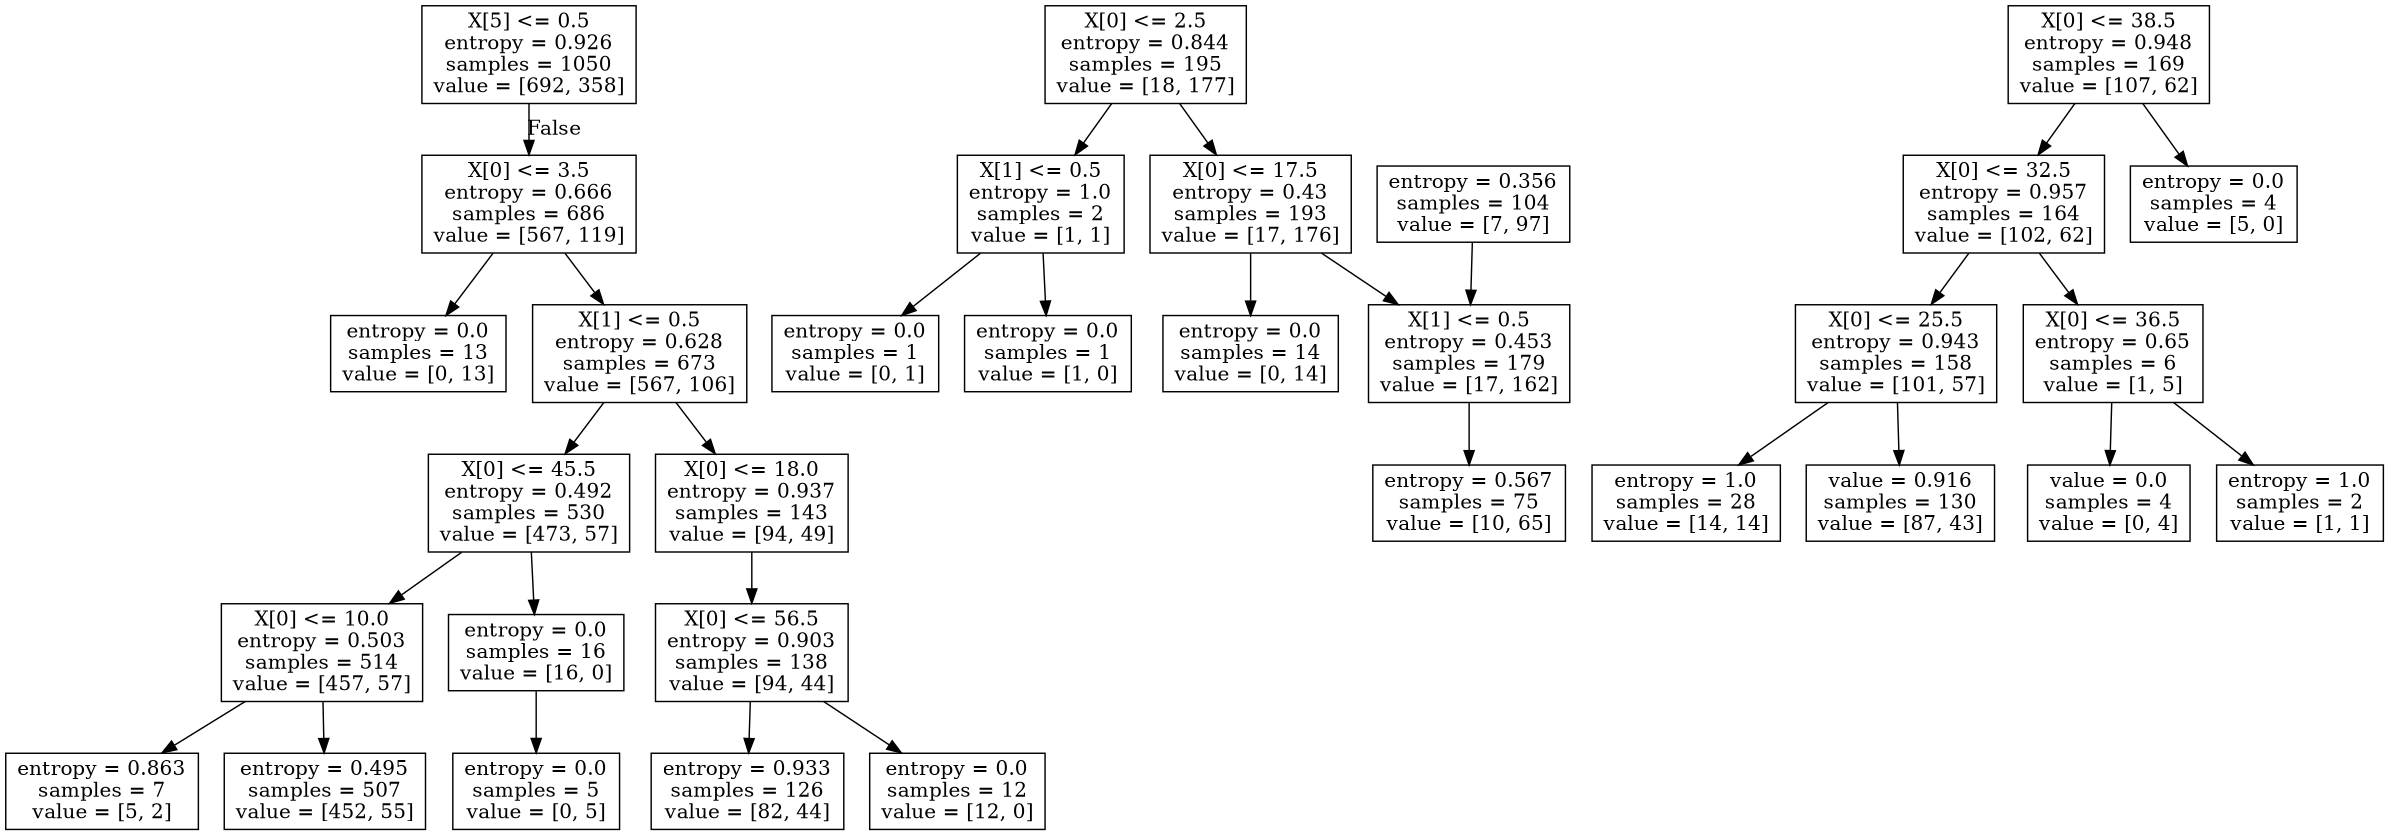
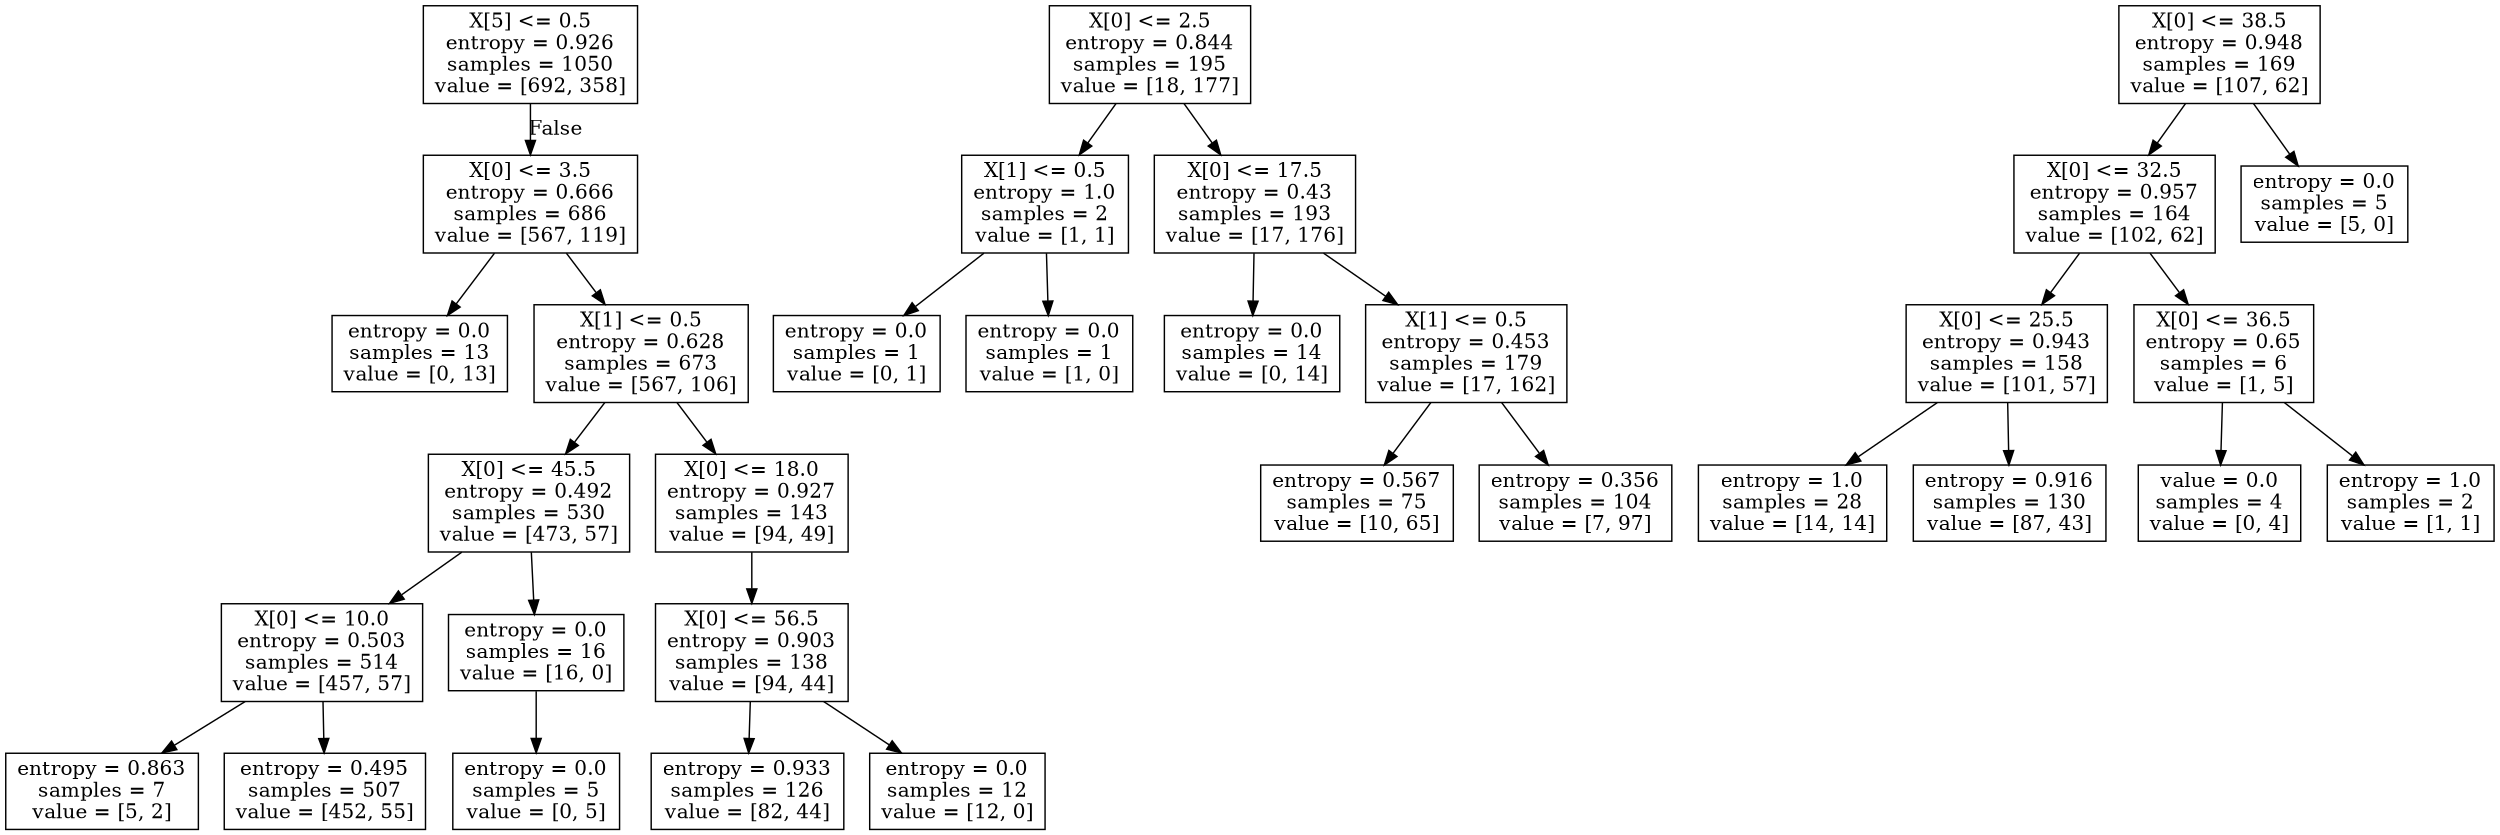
(2214, 204) -> (2324, 204)
(1472, 266) -> (1520, 428)
(752, 503) -> (752, 503)
(1900, 503) -> (2010, 503)
